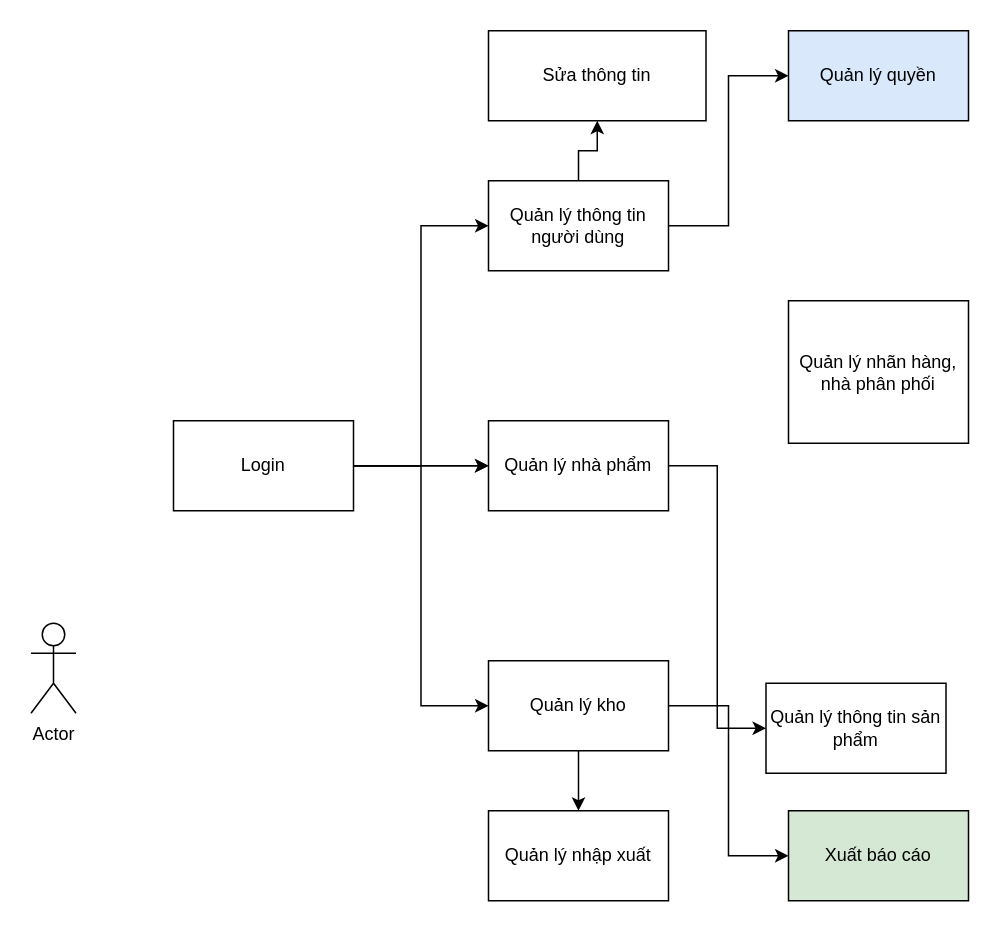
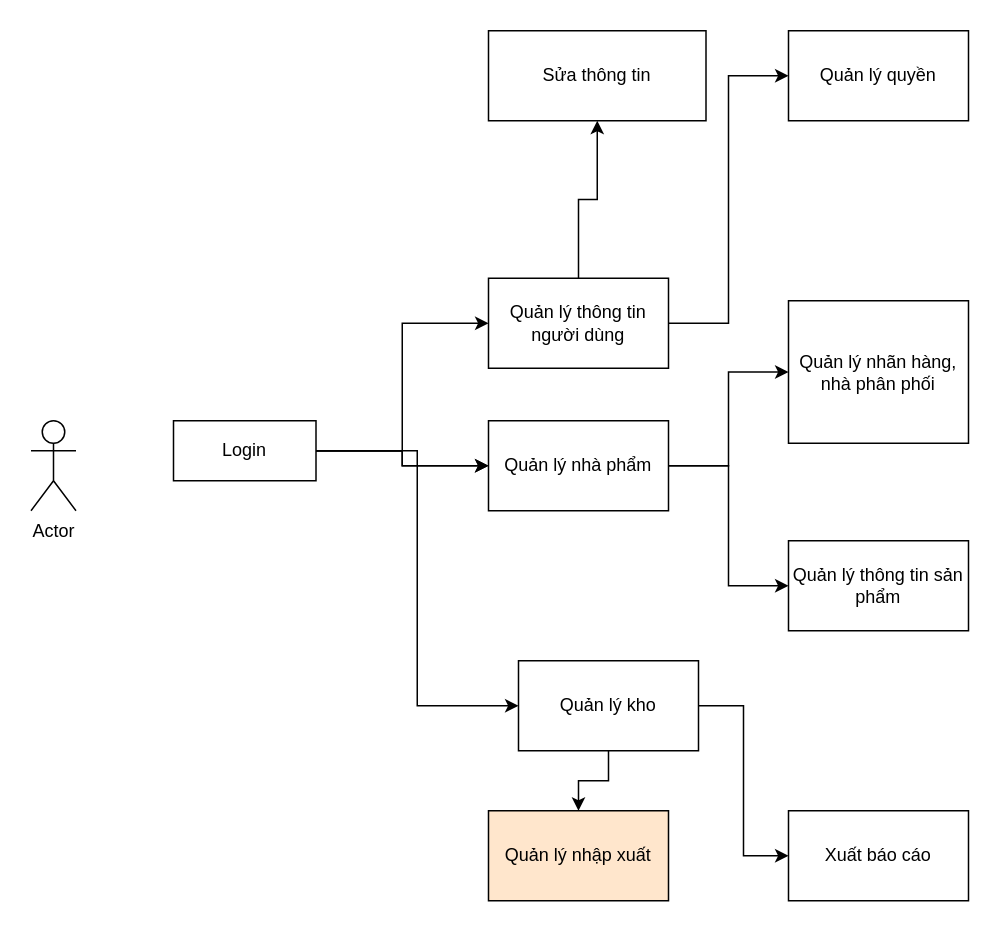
(878, 76) -> (878, 76)
(578, 226) -> (578, 323)
none -> (728, 392)
(263, 466) -> (245, 451)
(53, 668) -> (53, 466)
(578, 706) -> (608, 706)
(856, 728) -> (878, 586)
(578, 856) -> (578, 856)
(878, 856) -> (878, 856)
